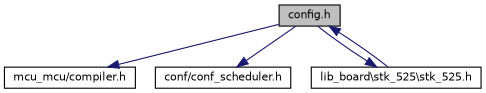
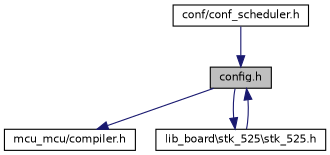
(271, 43) -> (241, 41)
